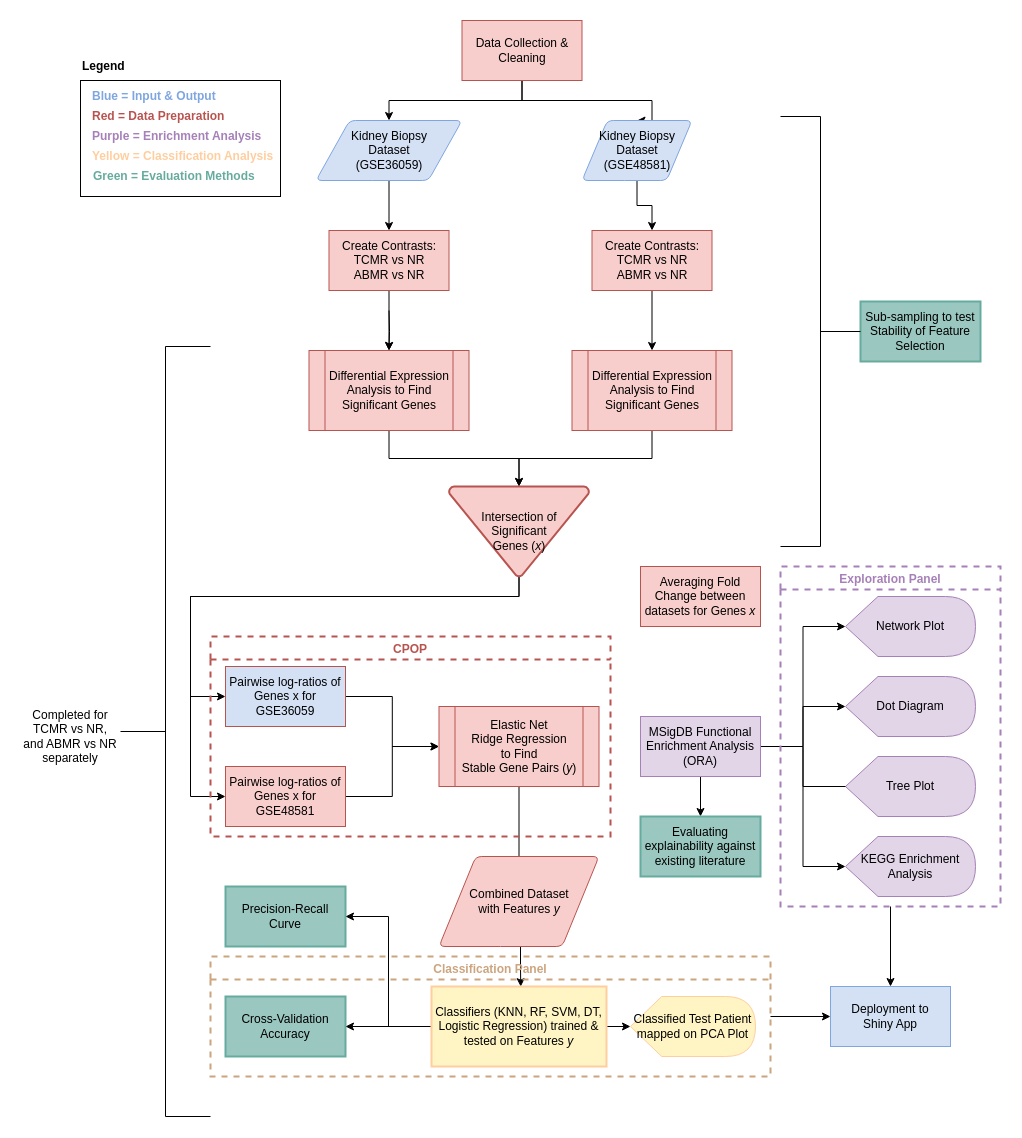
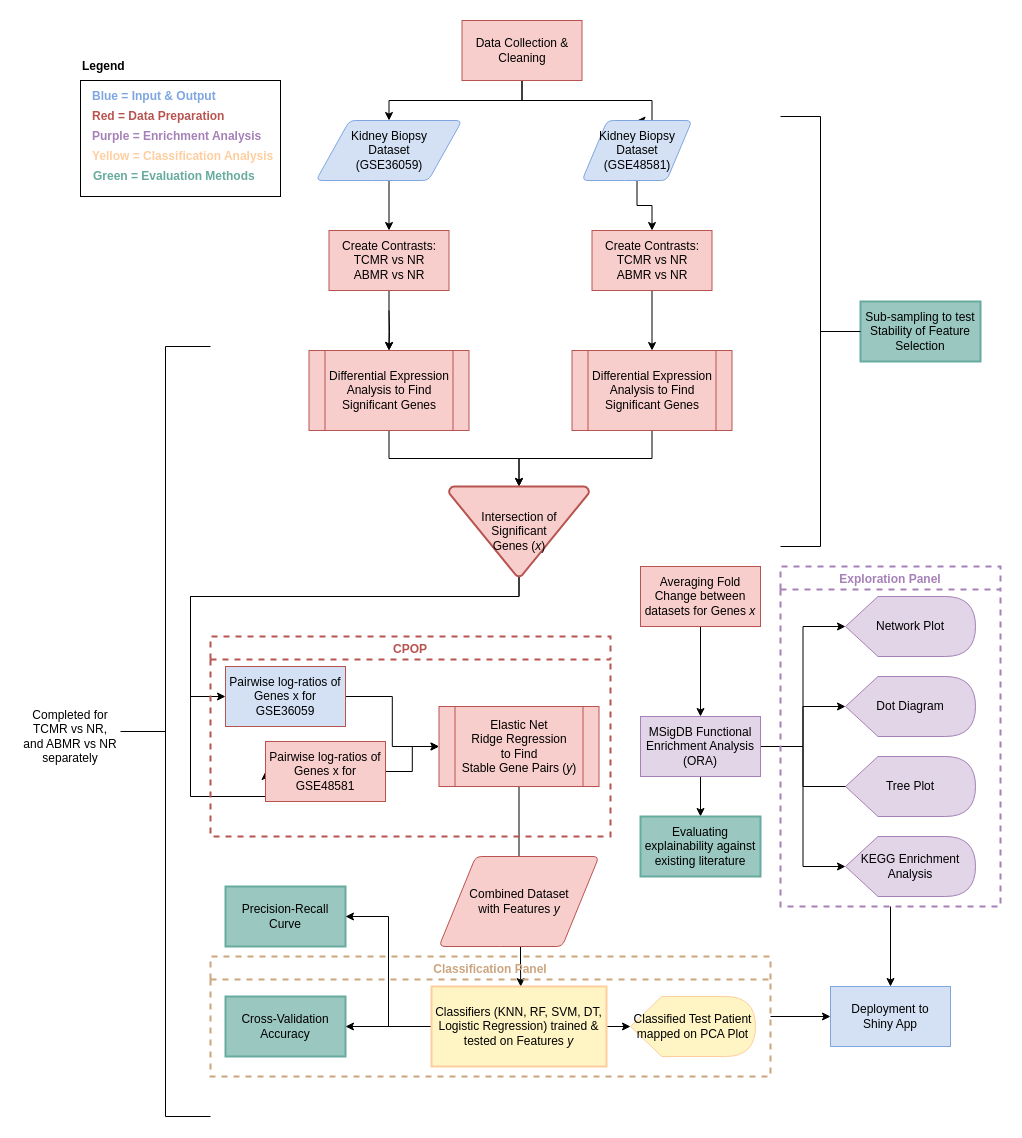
none -> (701, 668)
(286, 797) -> (326, 772)
